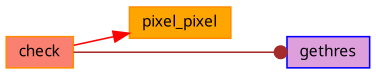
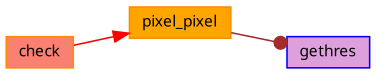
(174, 52) -> (253, 37)
